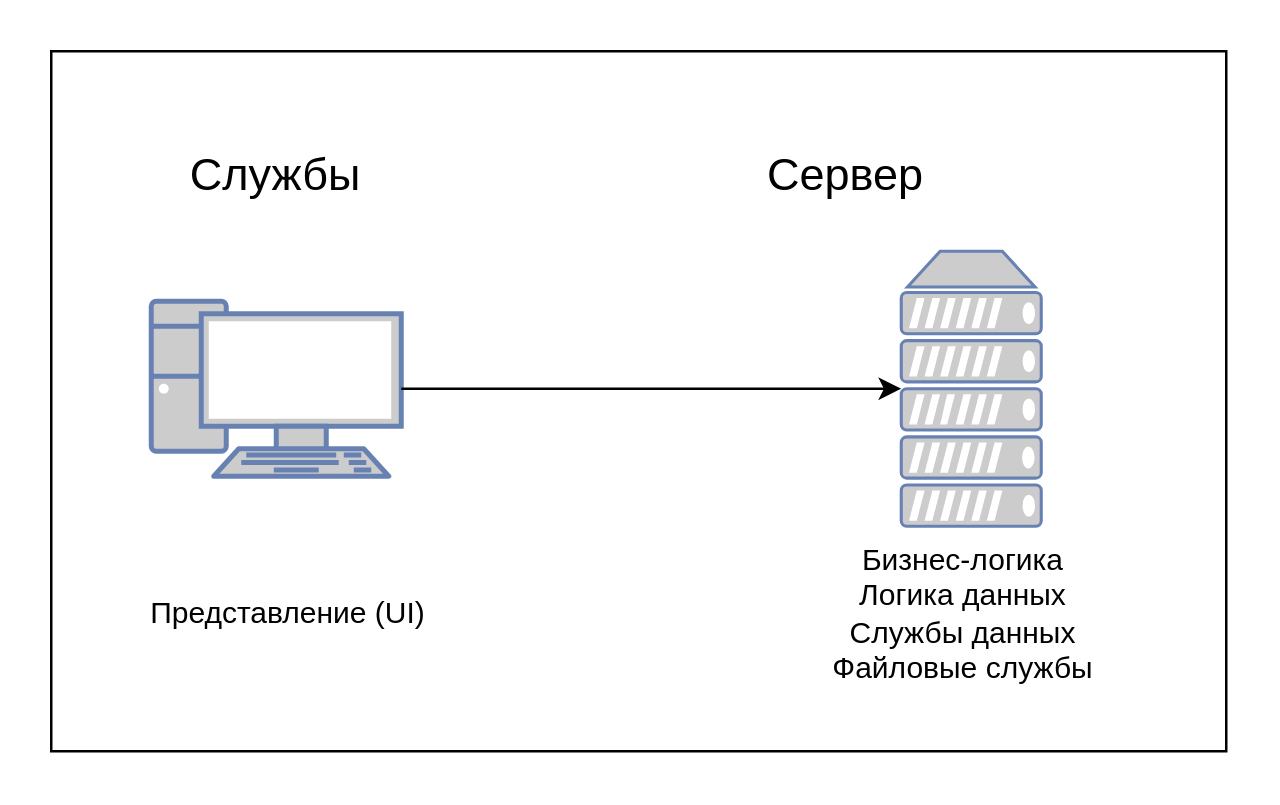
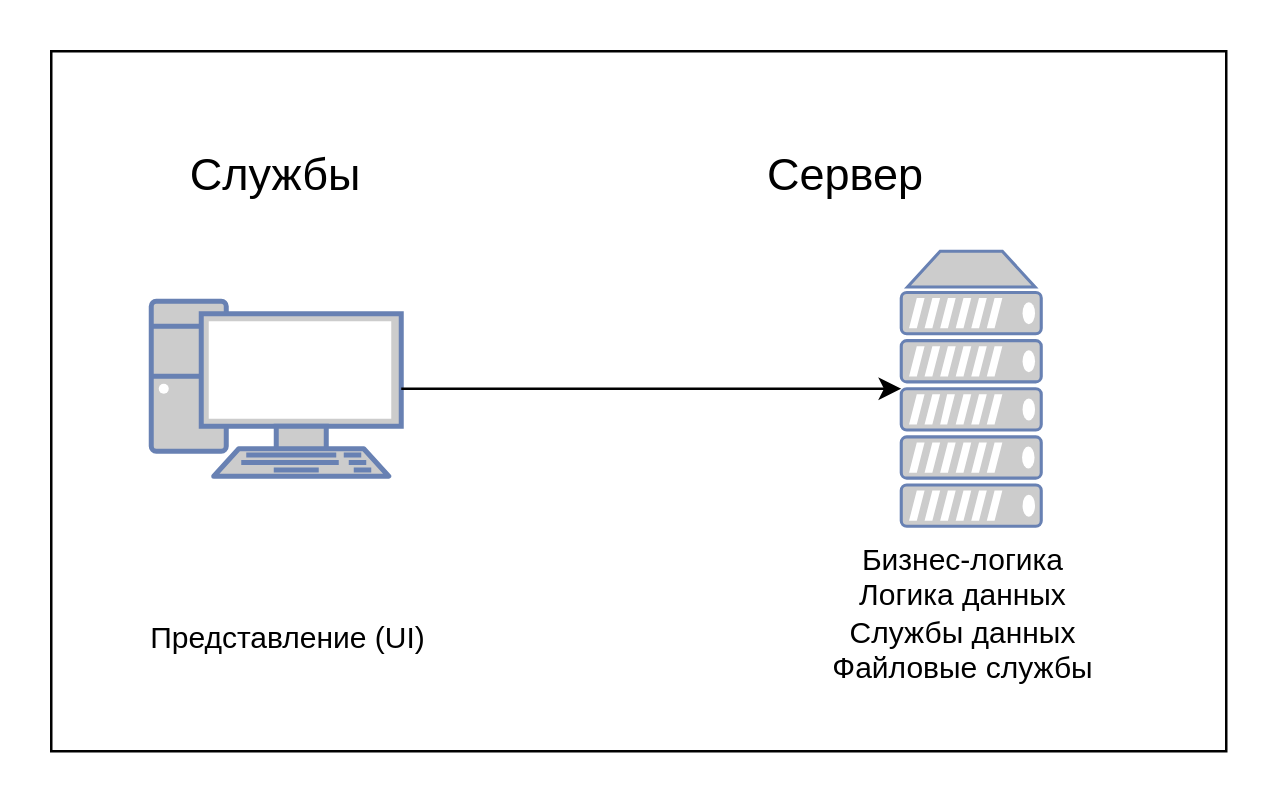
(289, 614) -> (289, 639)
